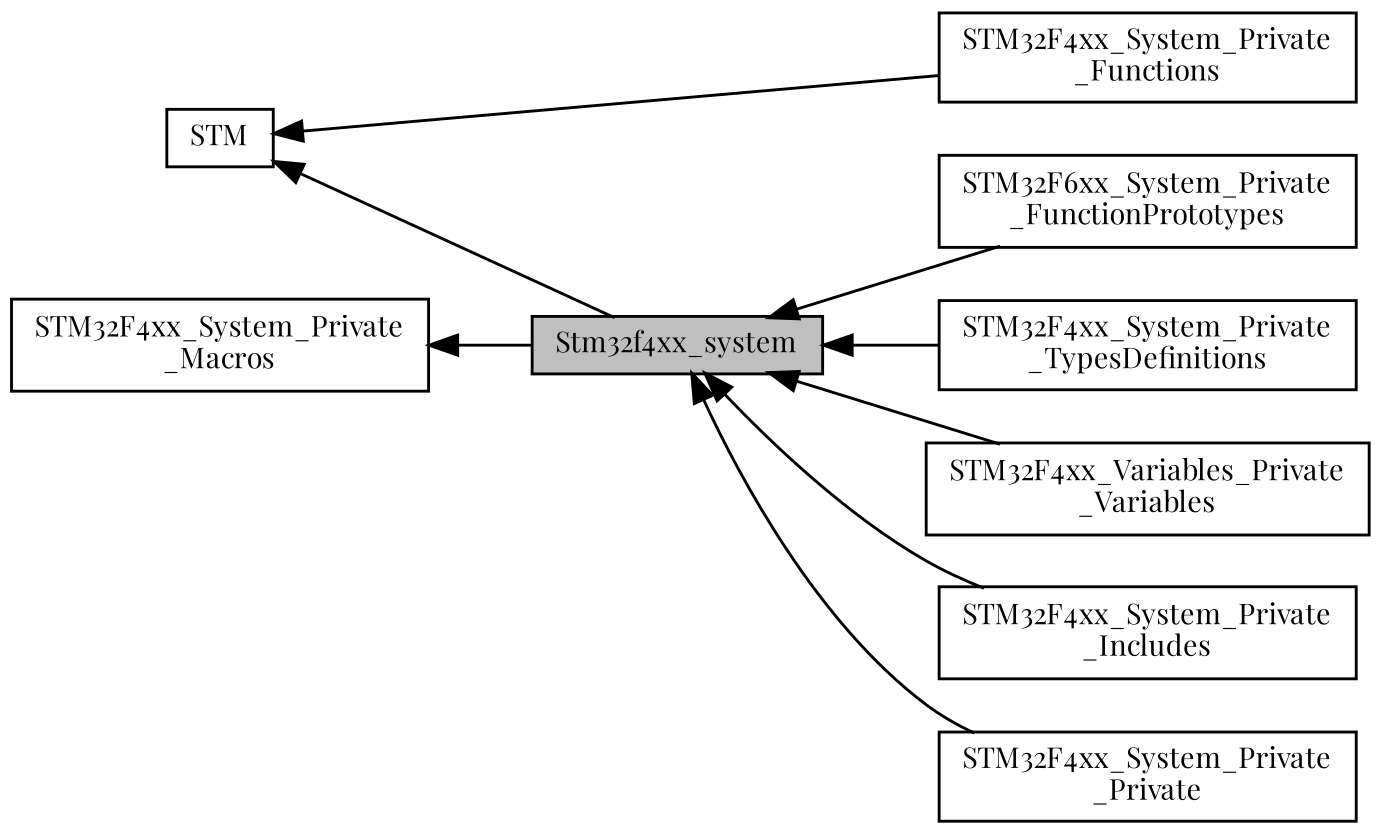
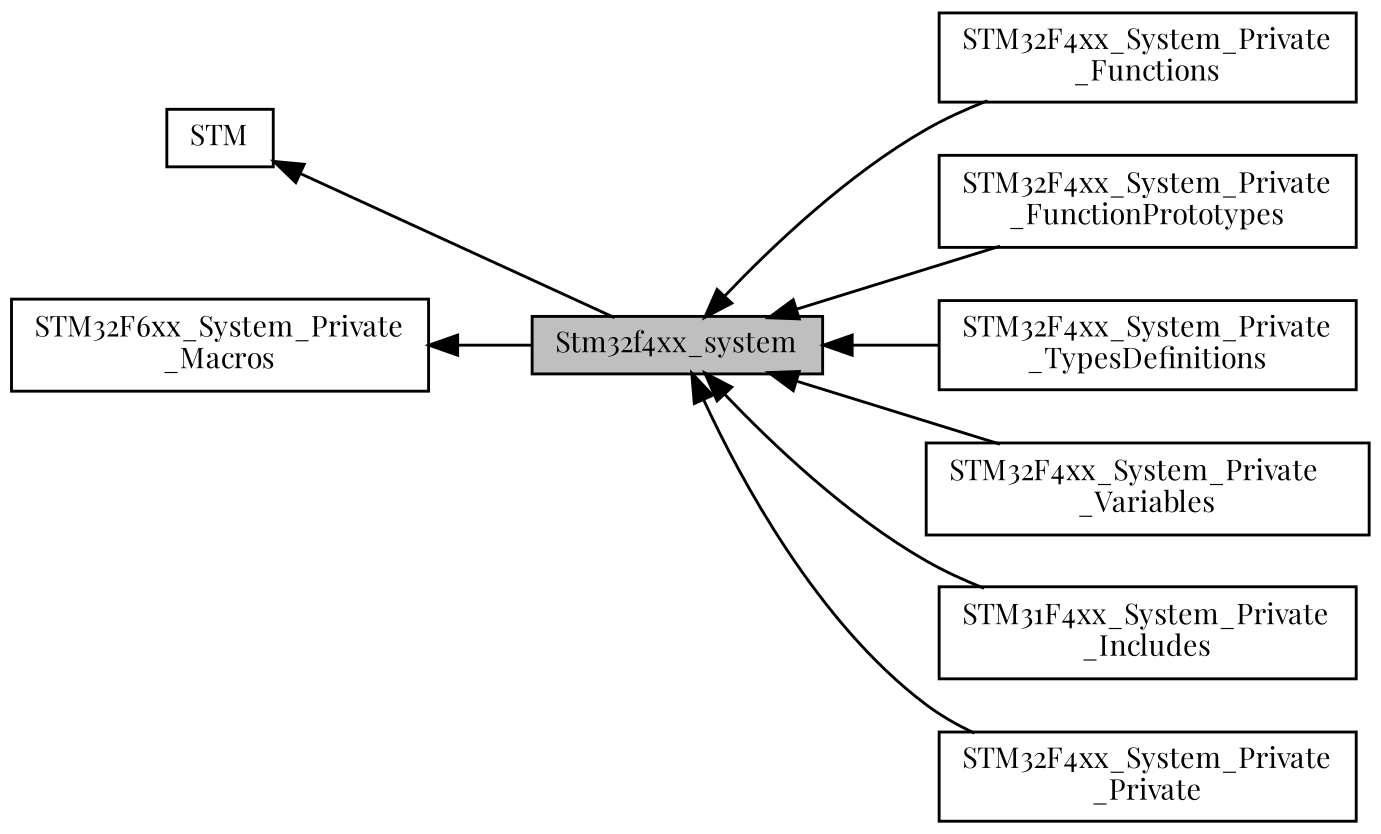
(621, 103) -> (846, 184)
(1148, 201) -> (1148, 201)
(220, 345) -> (220, 345)
(1148, 489) -> (1148, 489)
(1148, 633) -> (1148, 633)
